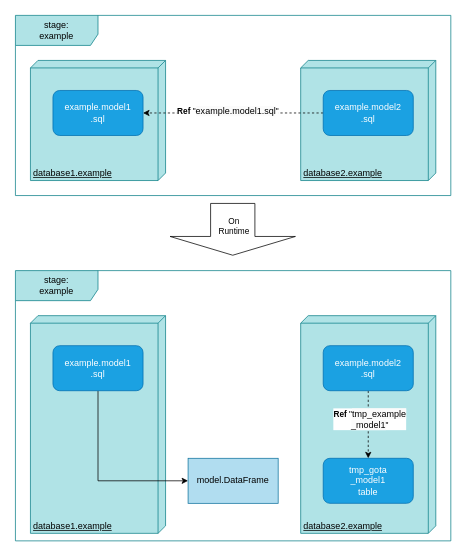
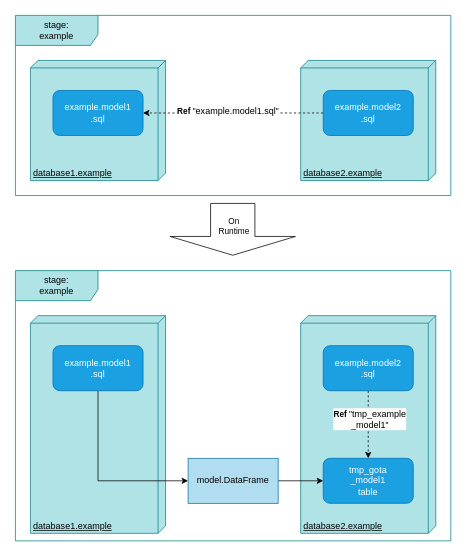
none -> (298, 480)
